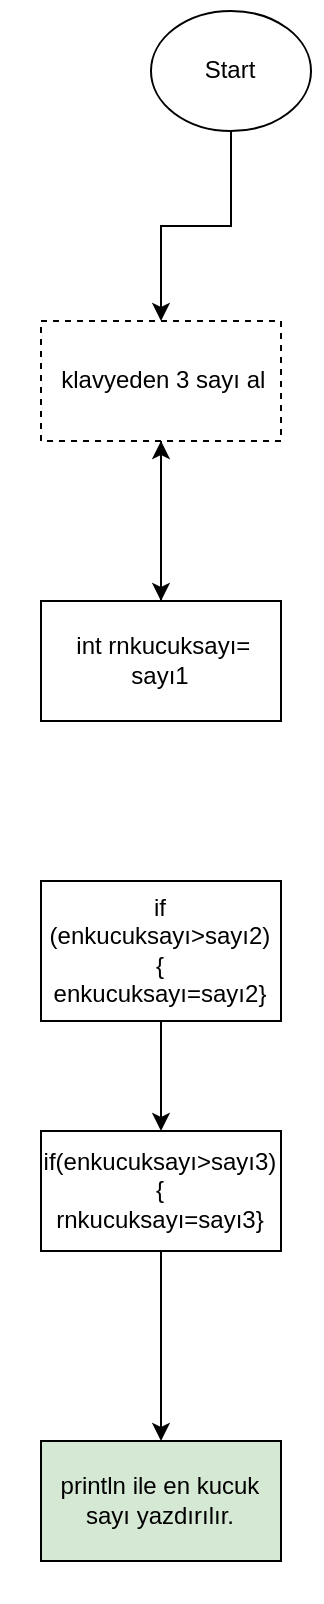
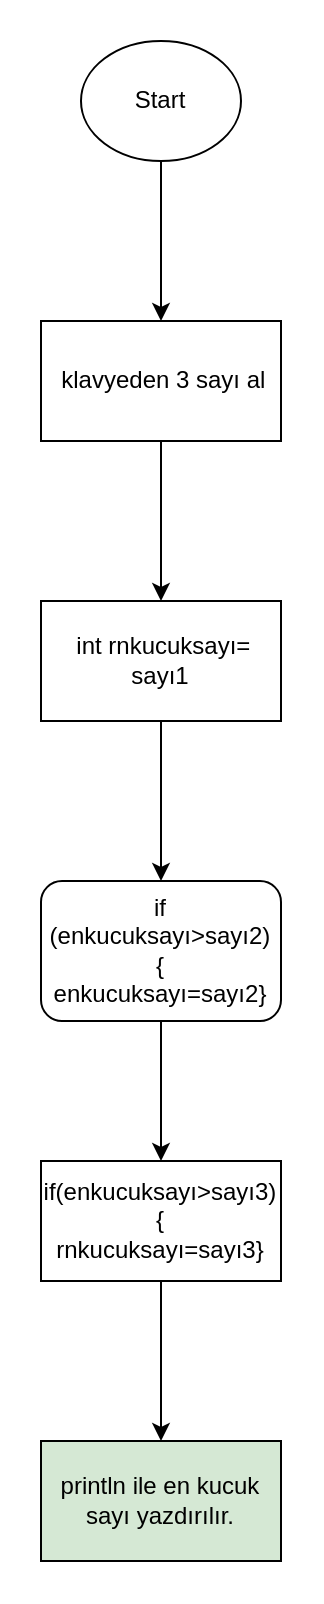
(231, 71) -> (161, 101)
(161, 381) -> (161, 381)
(161, 599) -> (161, 794)
(161, 951) -> (161, 951)
(161, 1191) -> (161, 1221)
